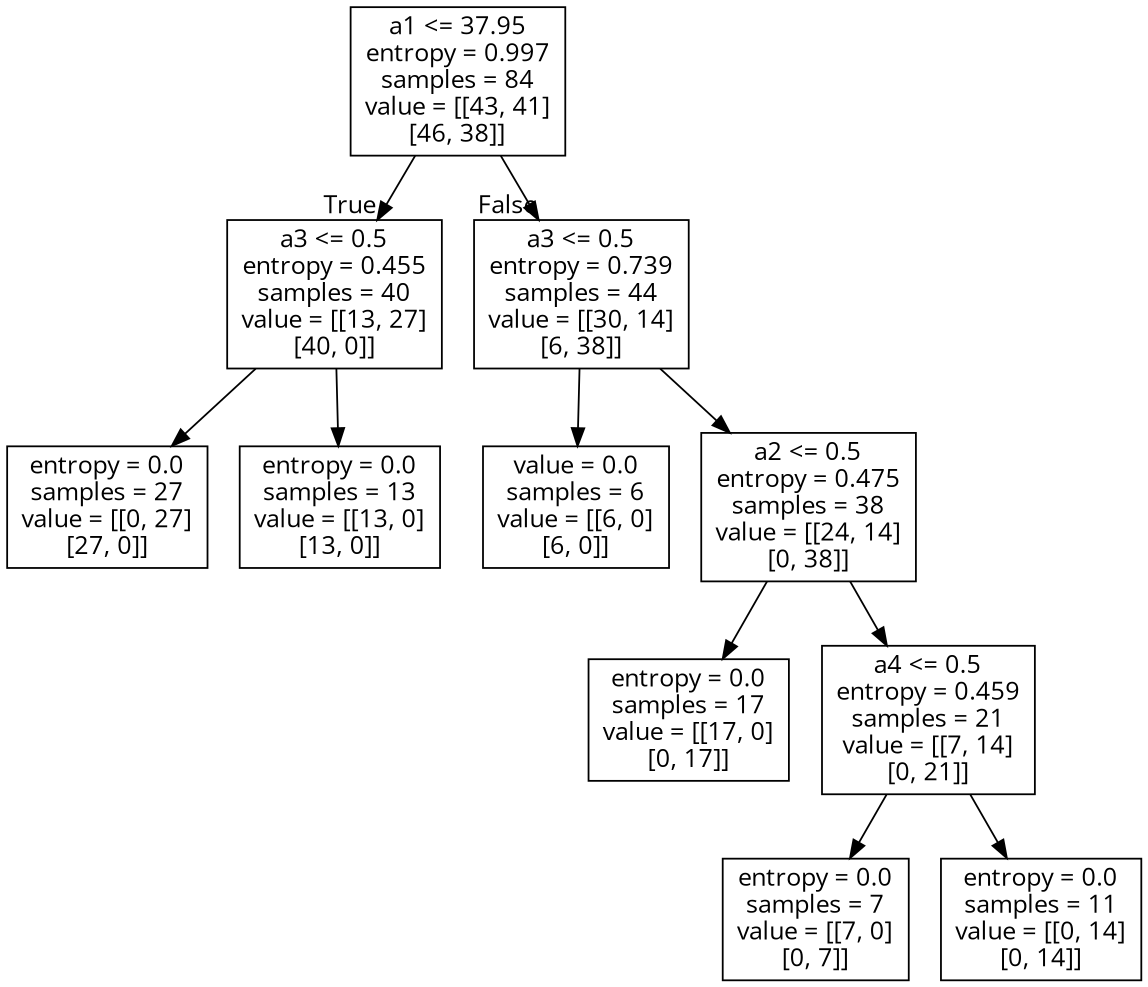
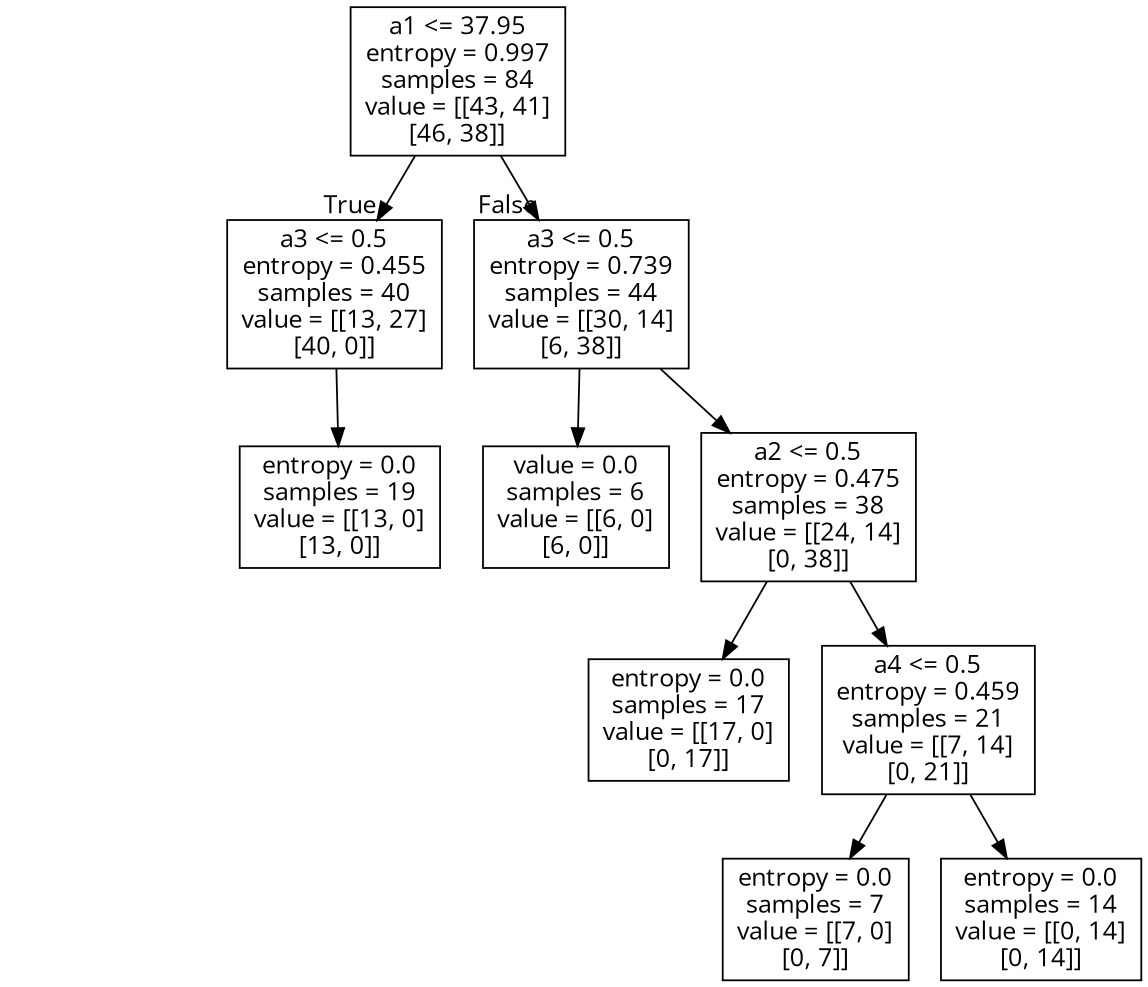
(107, 507) -> none
(340, 507) -> (340, 507)
(1041, 919) -> (1041, 919)
